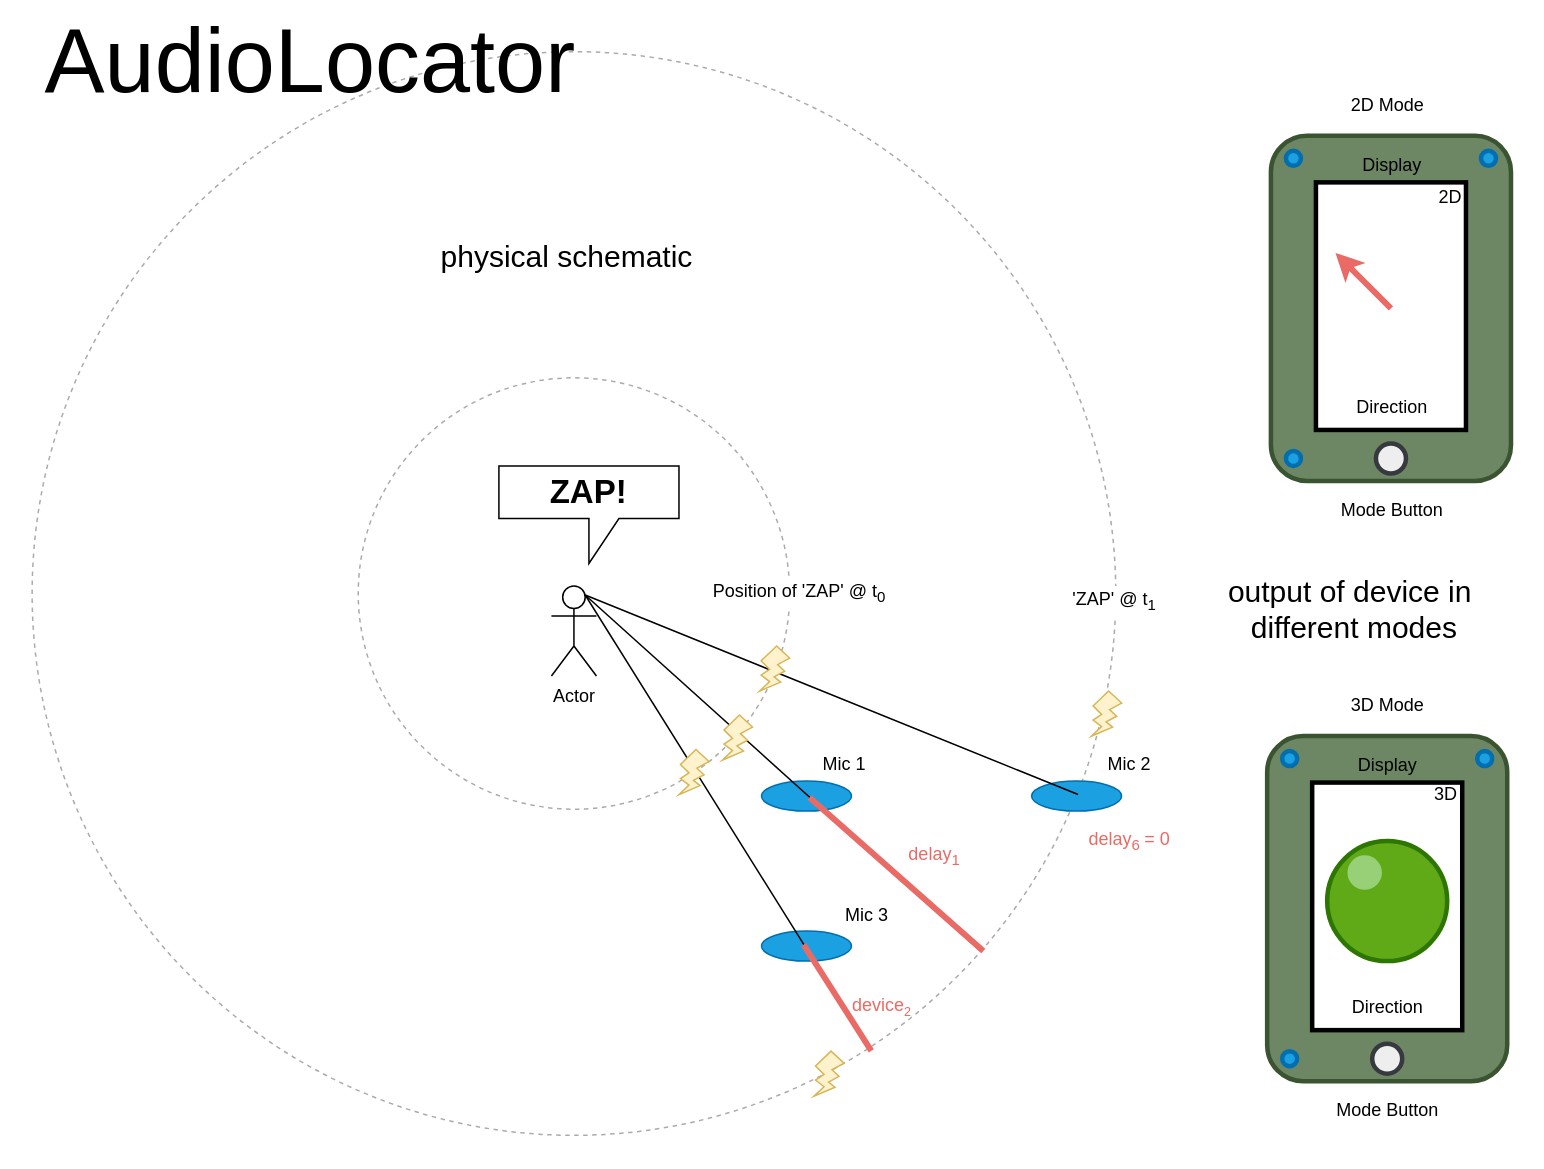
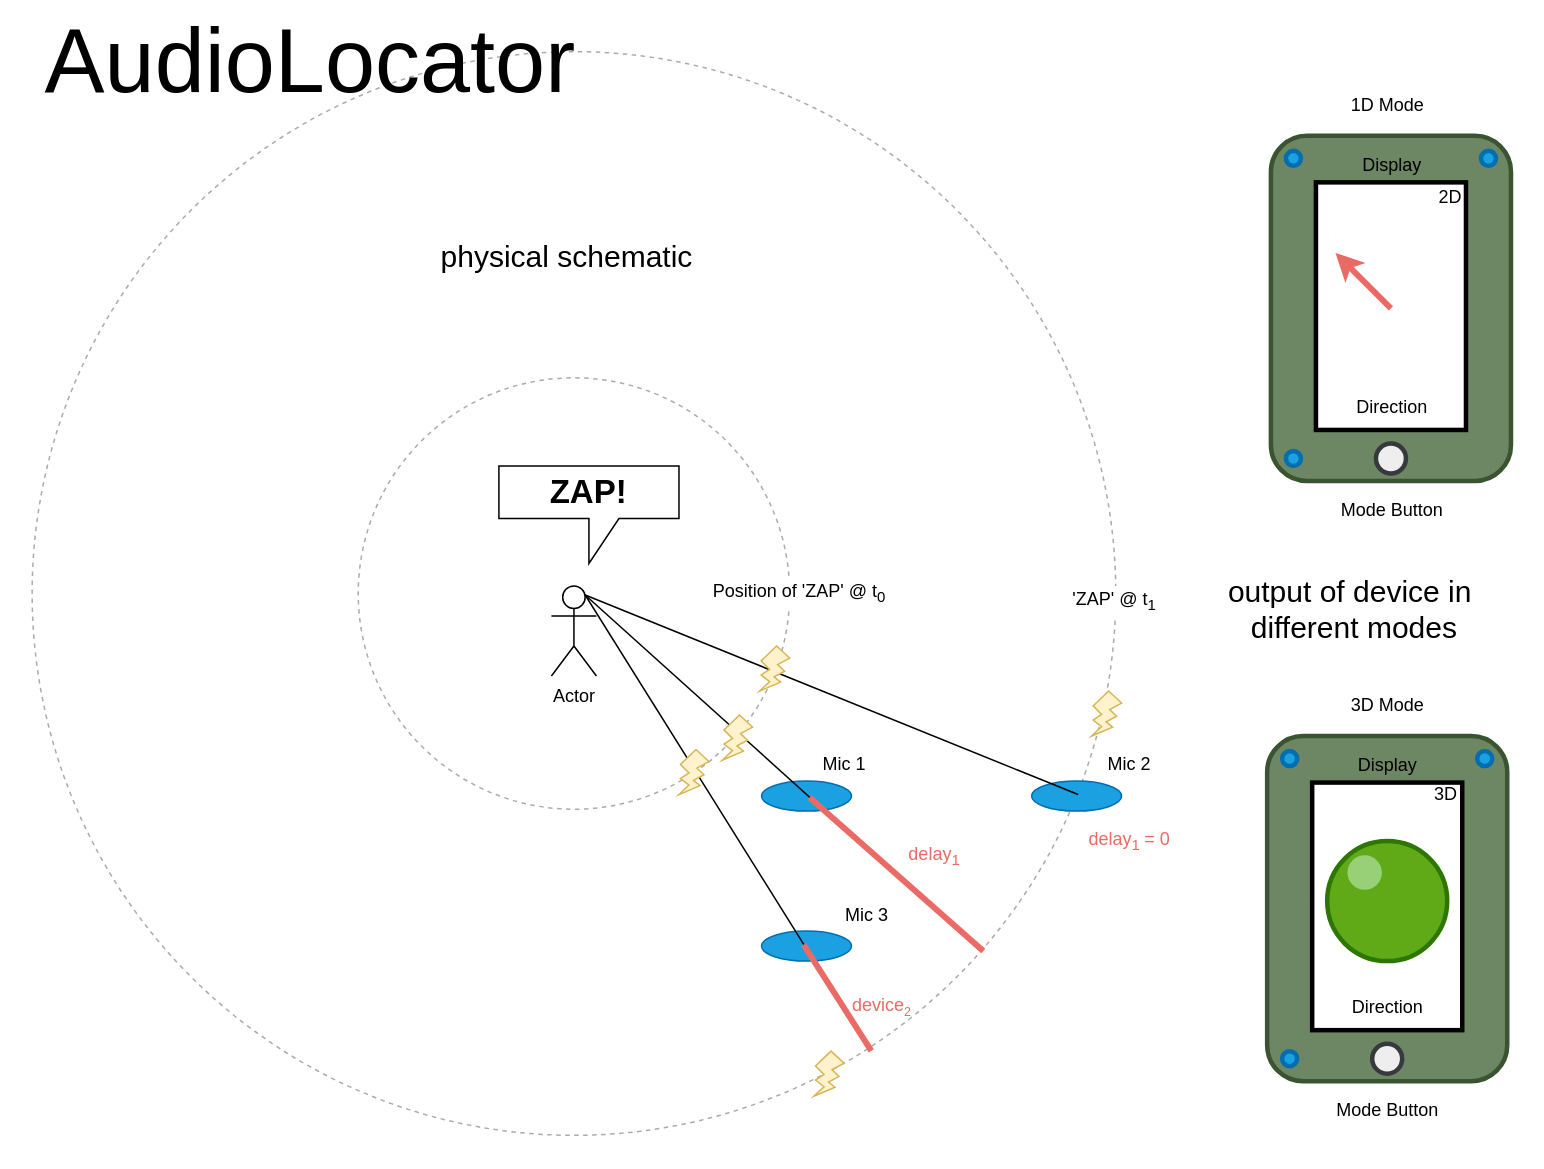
(1388, 106) -> (1388, 106)
(1130, 841) -> (1130, 841)
